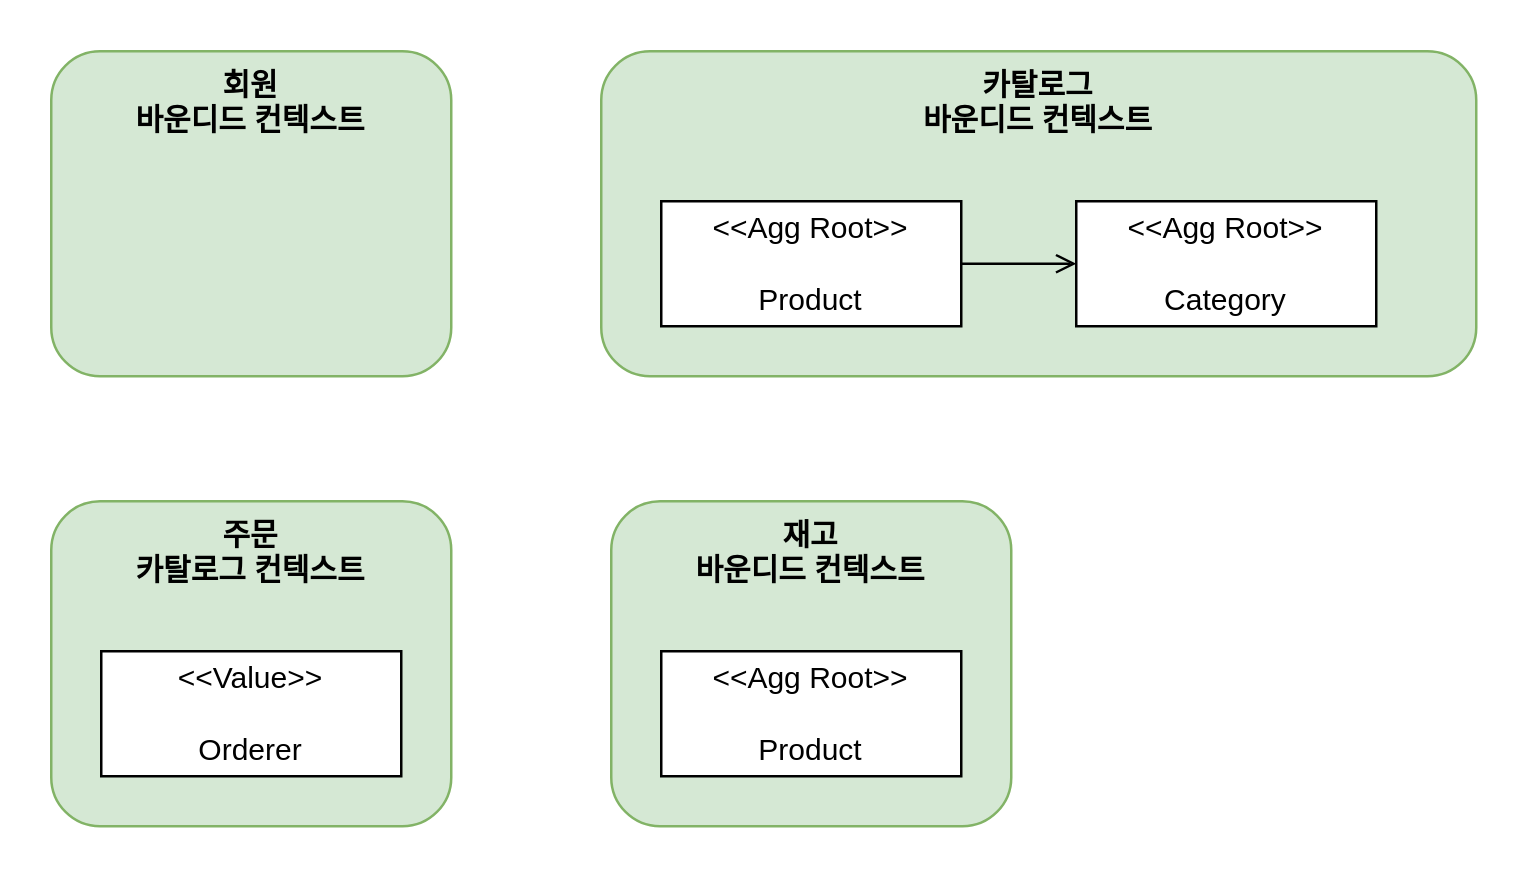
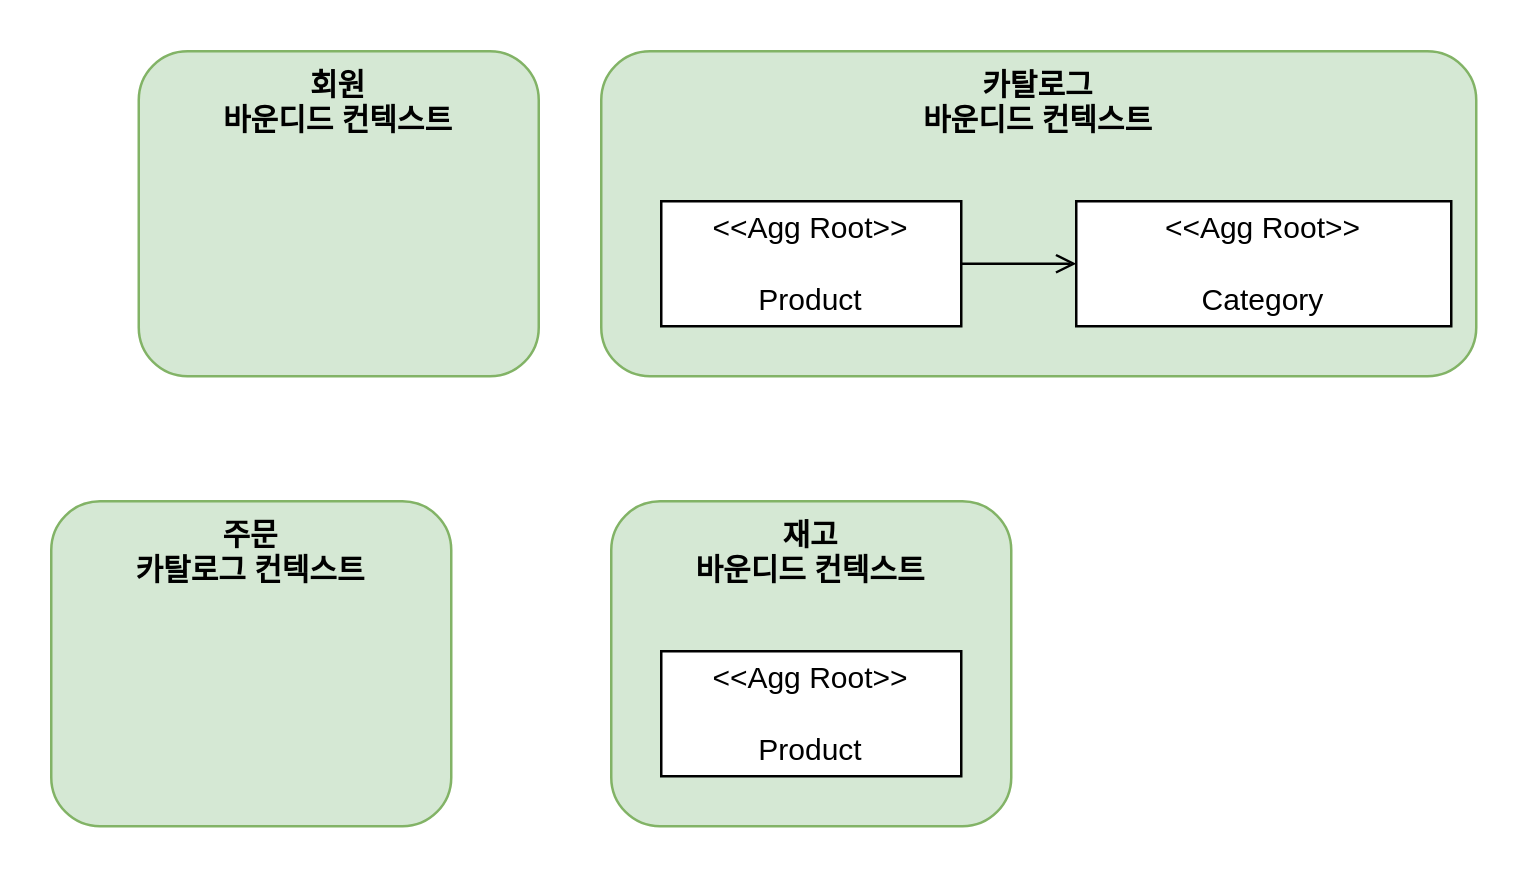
(251, 214) -> (339, 214)
(1226, 264) -> (1264, 264)
(251, 714) -> none
